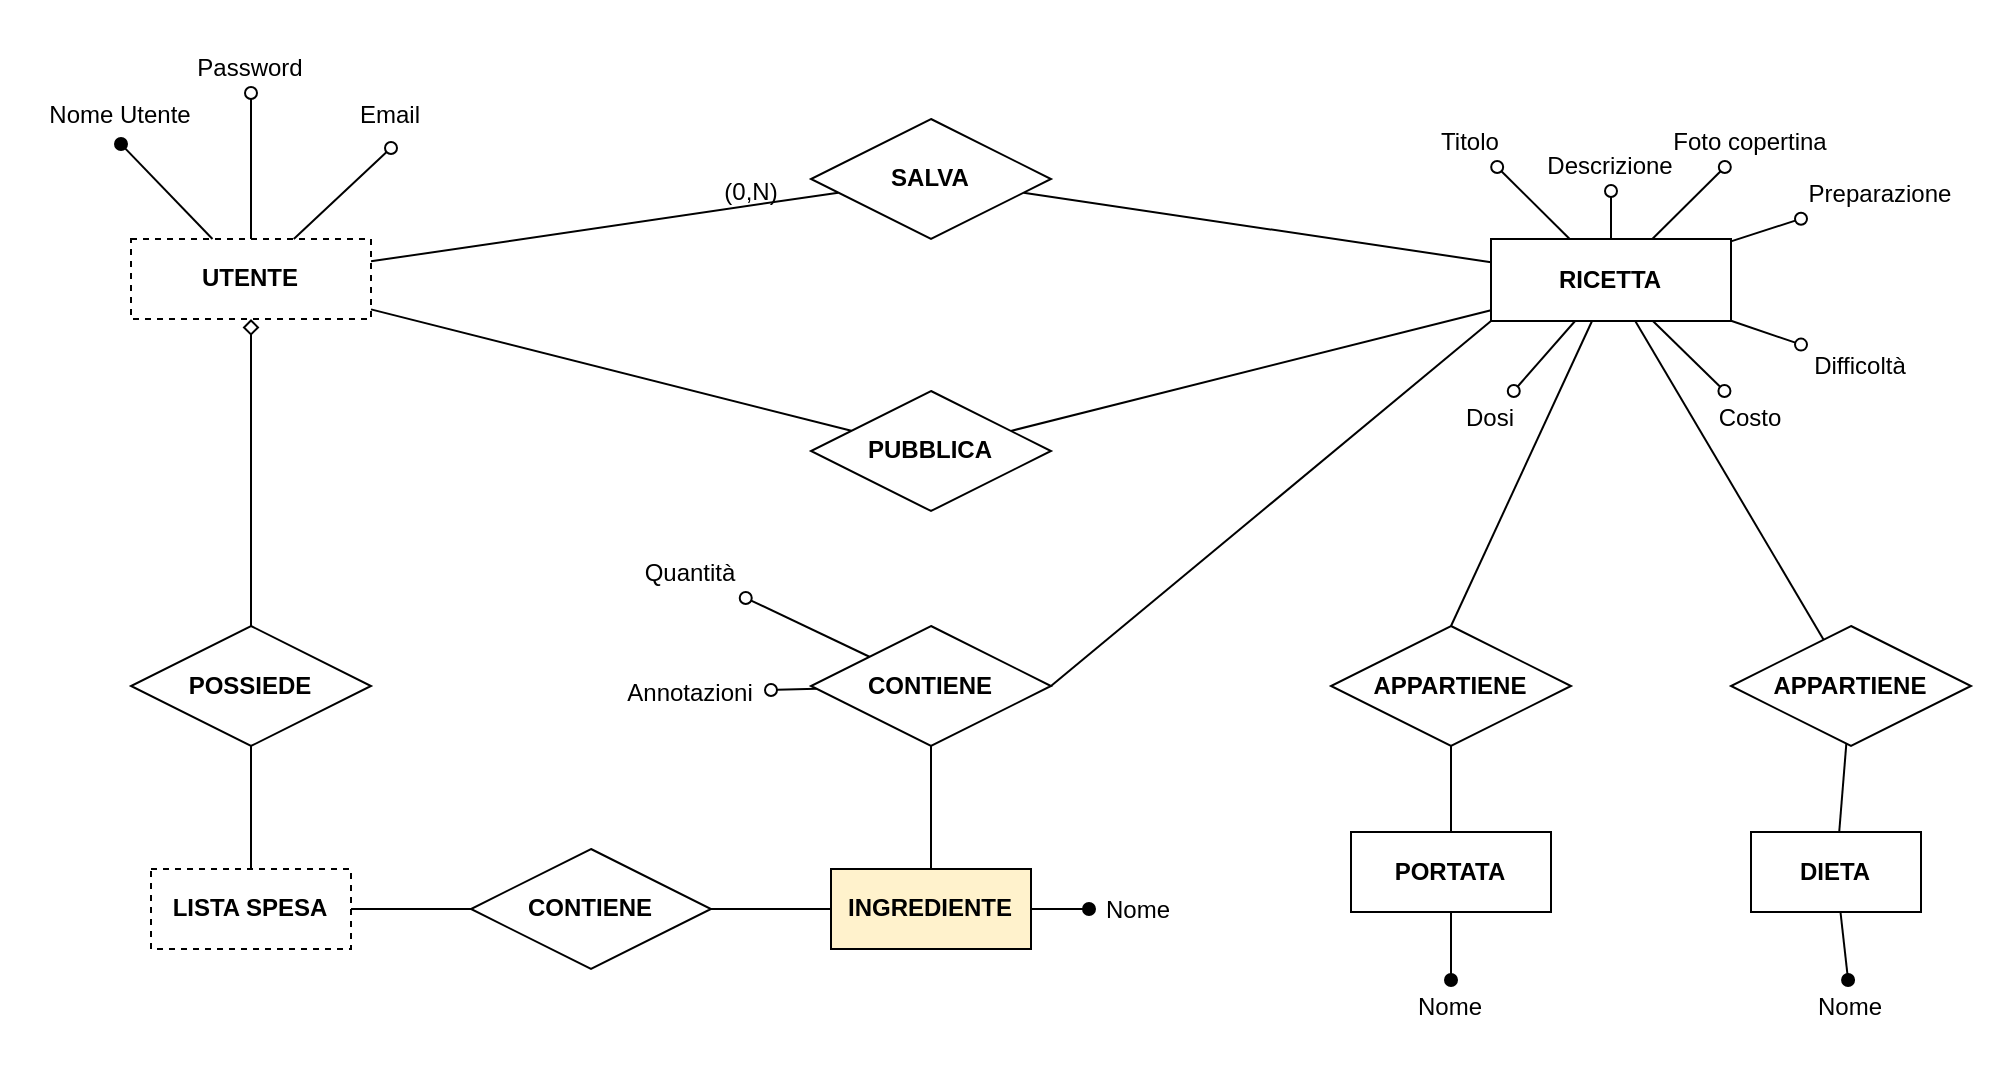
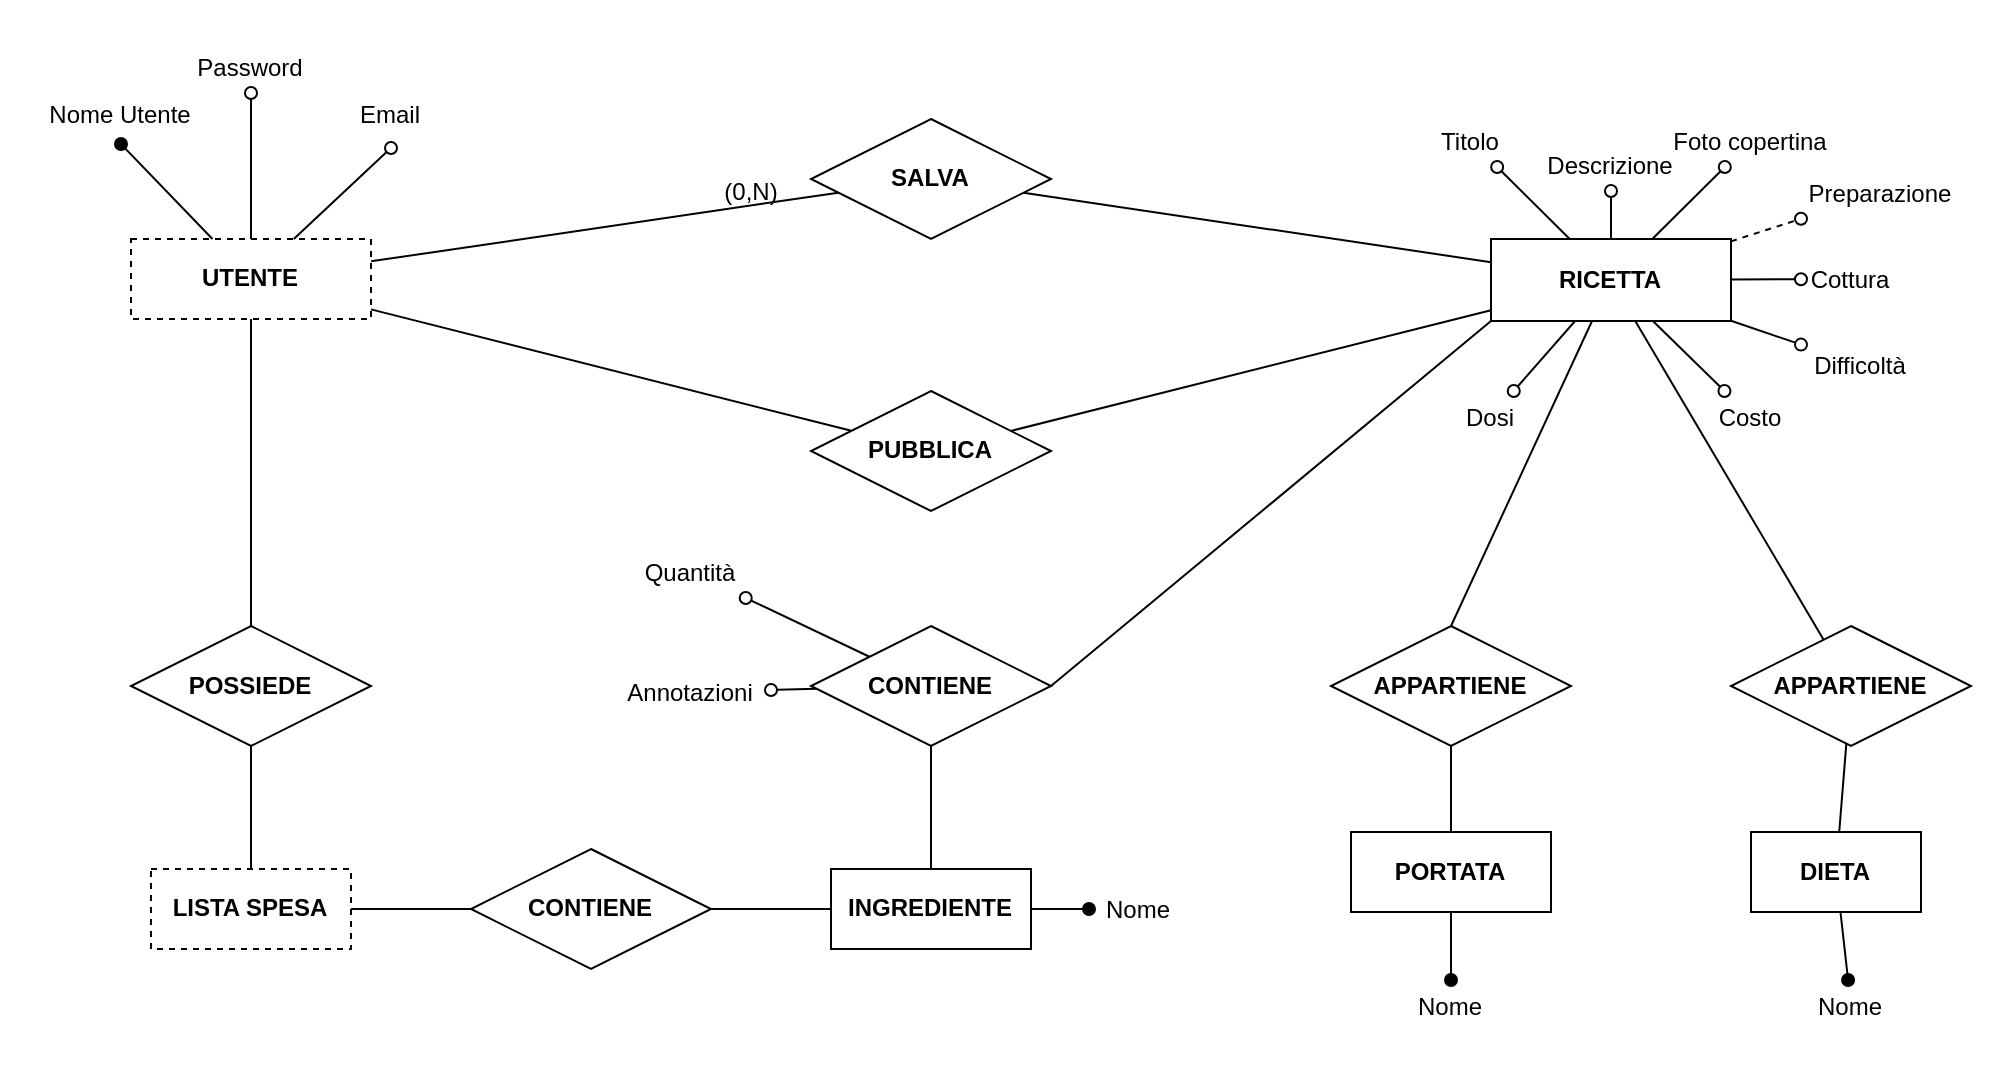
(1765, 231) -> (1765, 231)
none -> (1763, 279)
none -> (1851, 279)
(251, 335) -> (251, 327)
(931, 909) -> (931, 909)
